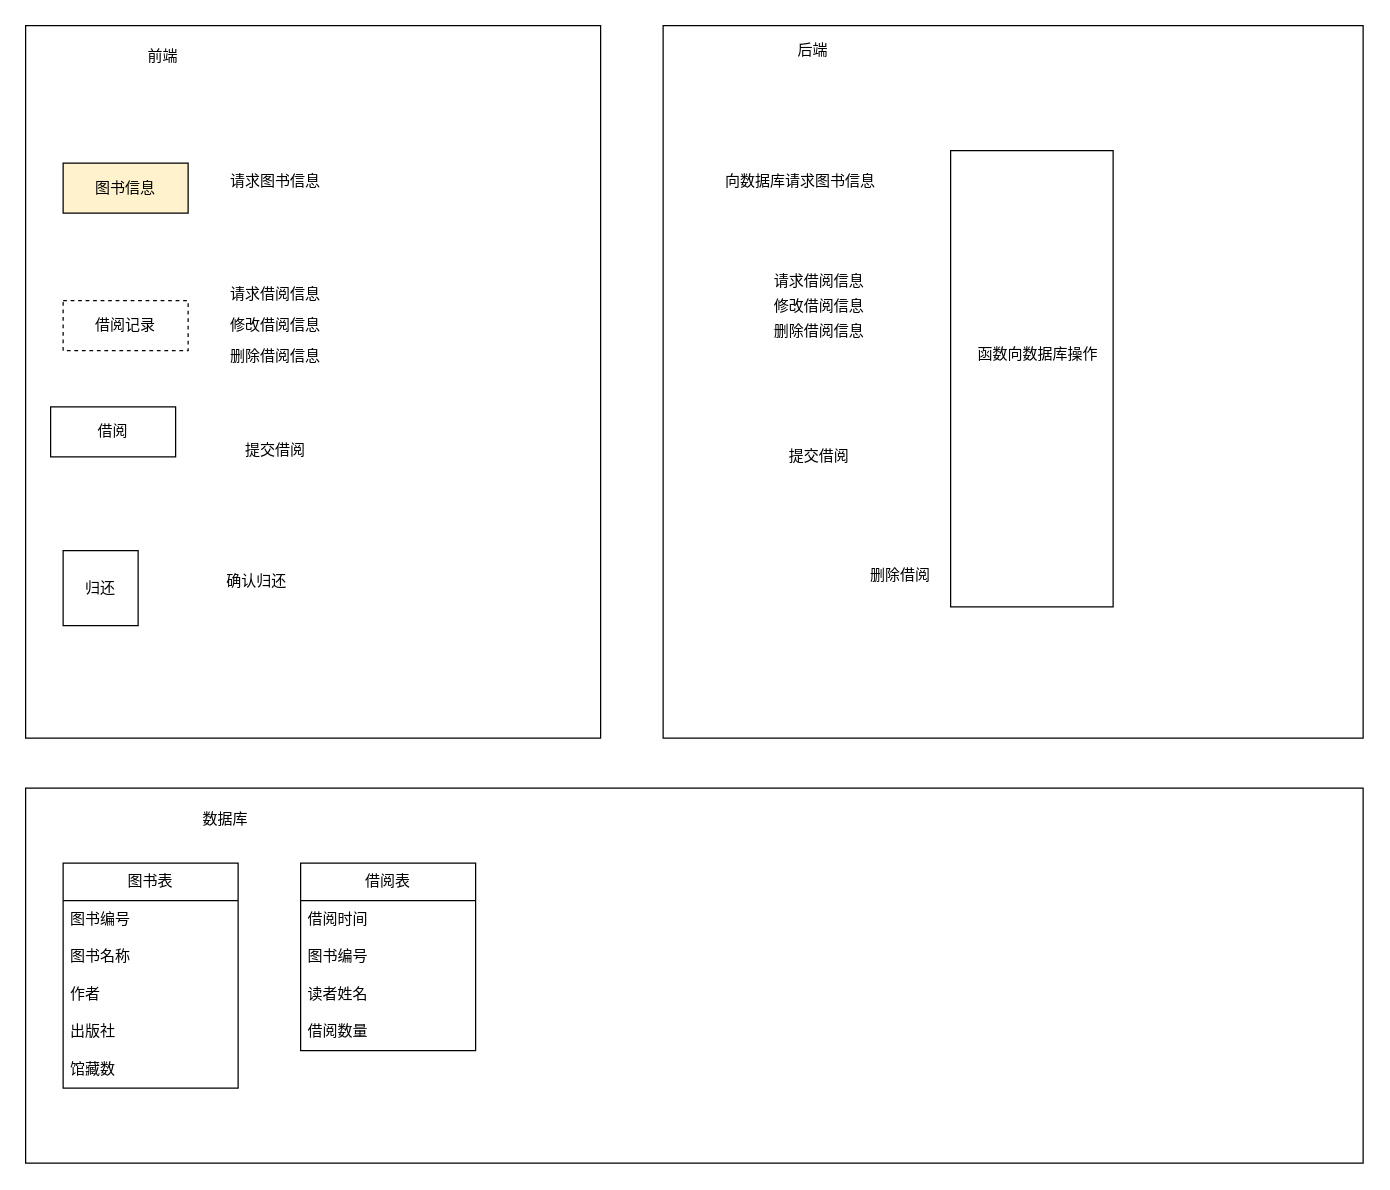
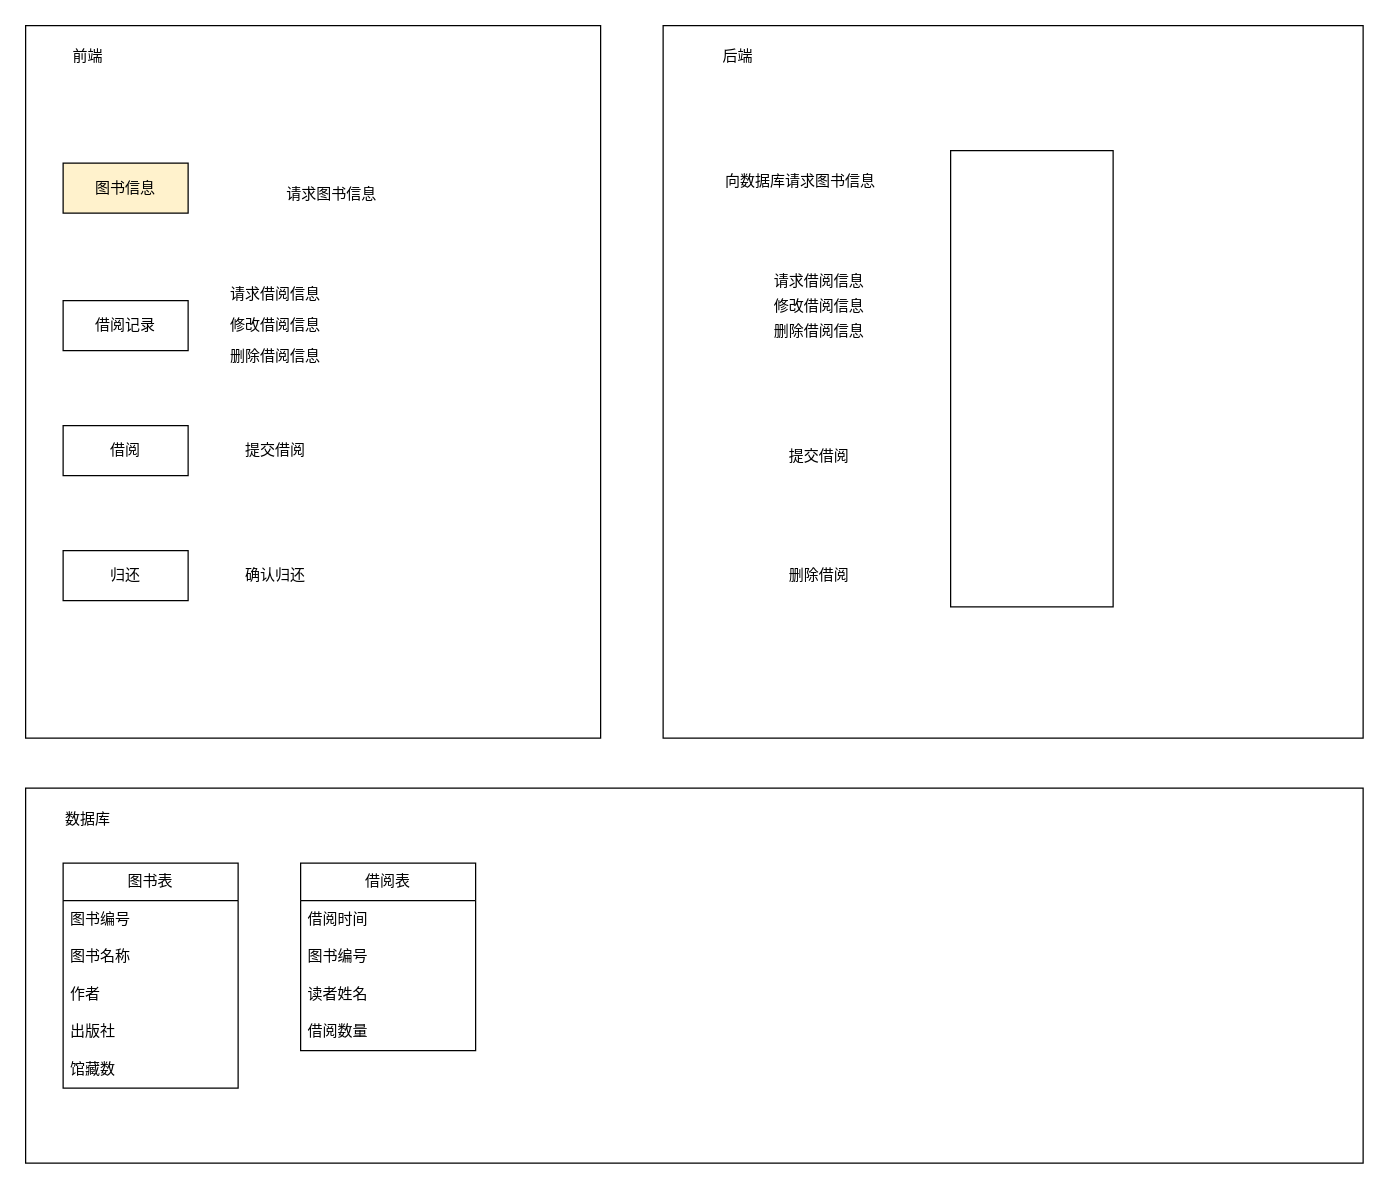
(813, 51) -> (738, 57)
(163, 57) -> (88, 57)
(276, 182) -> (332, 194)
(126, 326) -> (126, 326)
(1038, 354) -> none
(113, 432) -> (126, 451)
(901, 576) -> (819, 576)
(257, 582) -> (276, 576)
(101, 588) -> (126, 576)
(226, 819) -> (88, 819)
